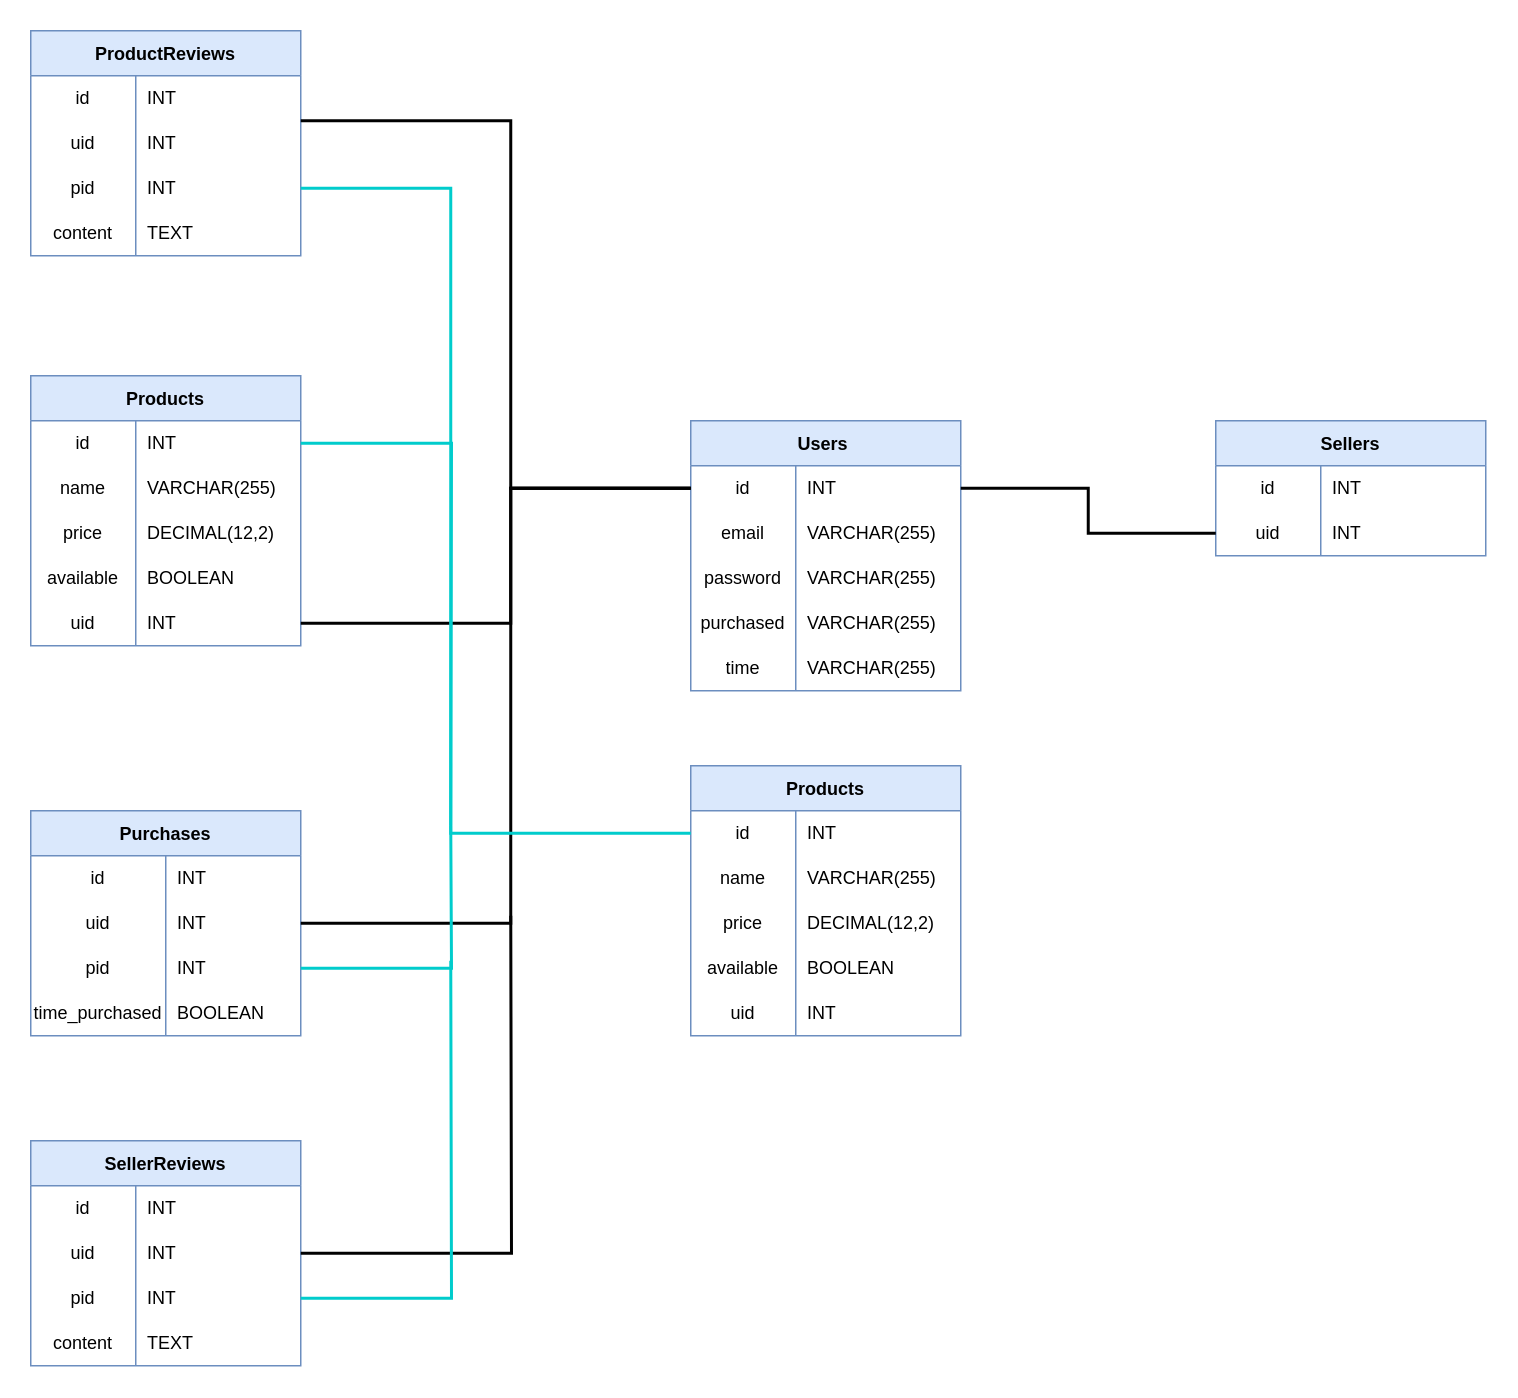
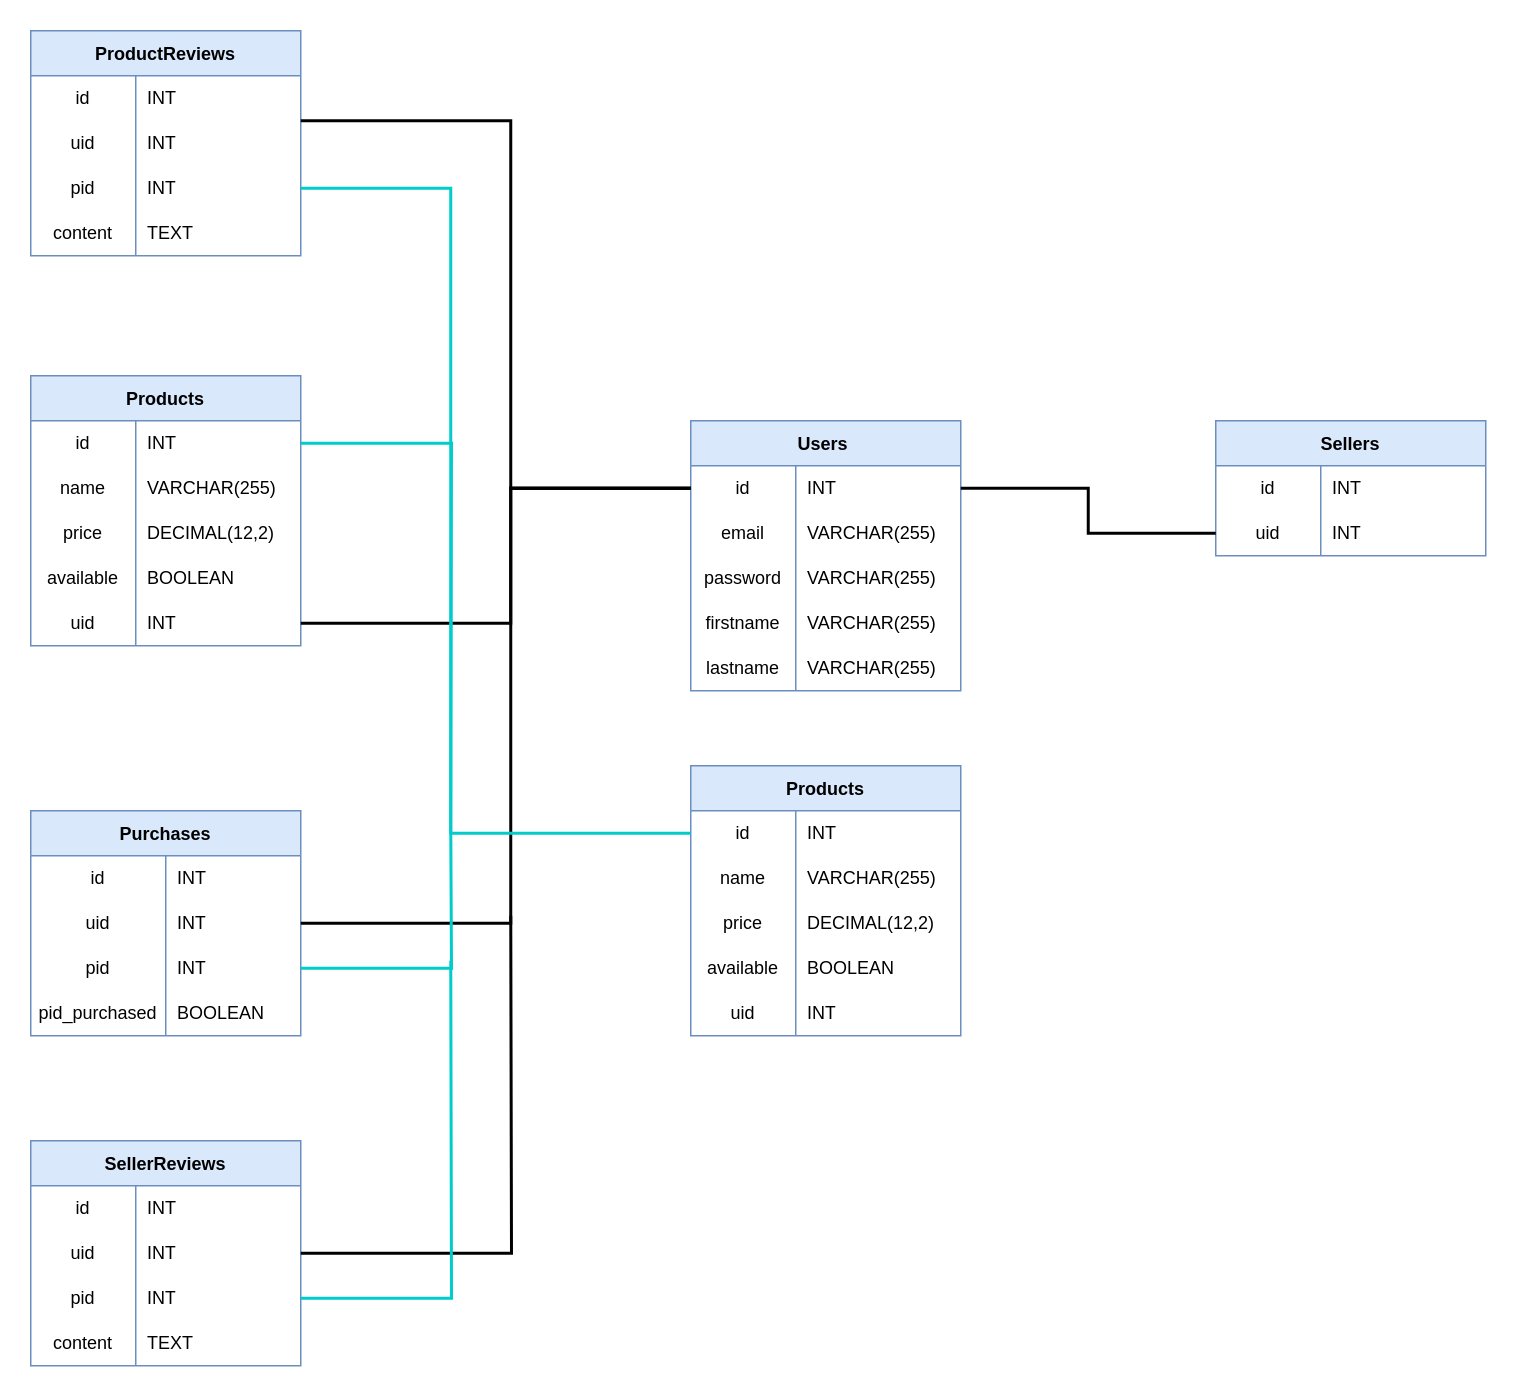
(743, 623) -> (743, 623)
(743, 668) -> (743, 668)
(98, 1013) -> (98, 1013)
